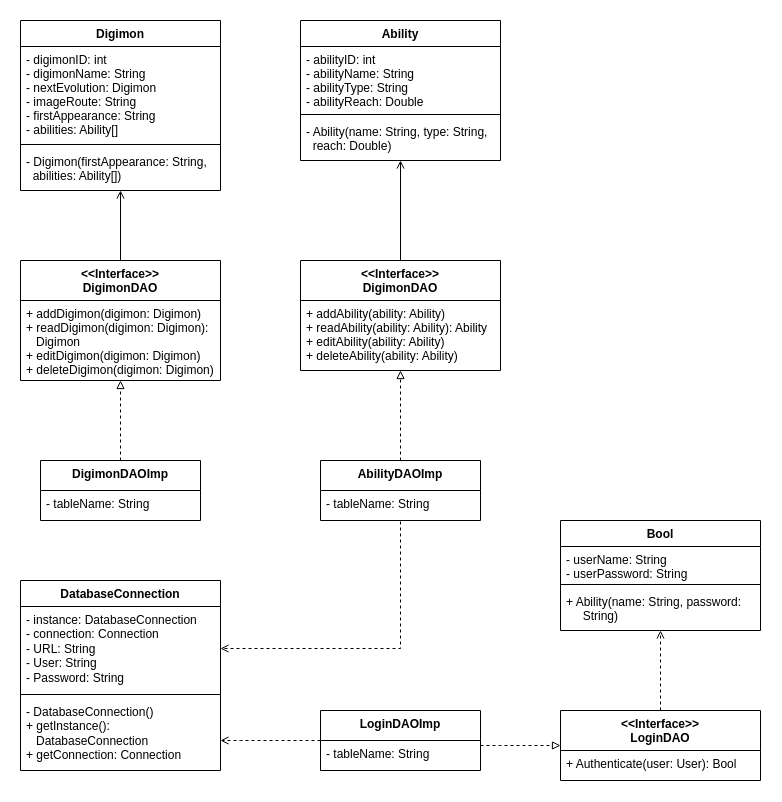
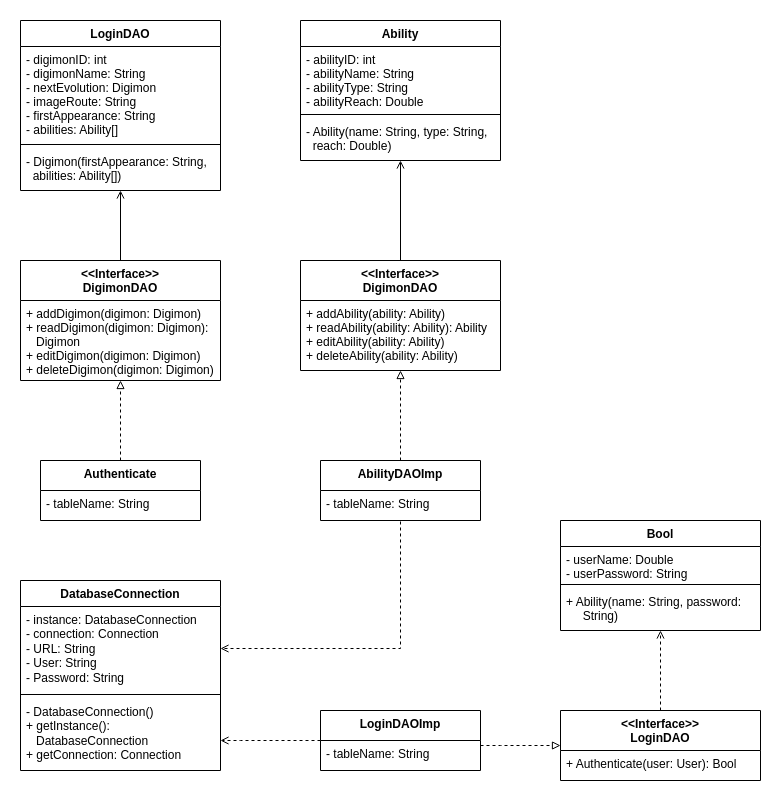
(120, 34) -> (120, 34)
(120, 474) -> (120, 474)
(634, 568) -> (634, 568)
